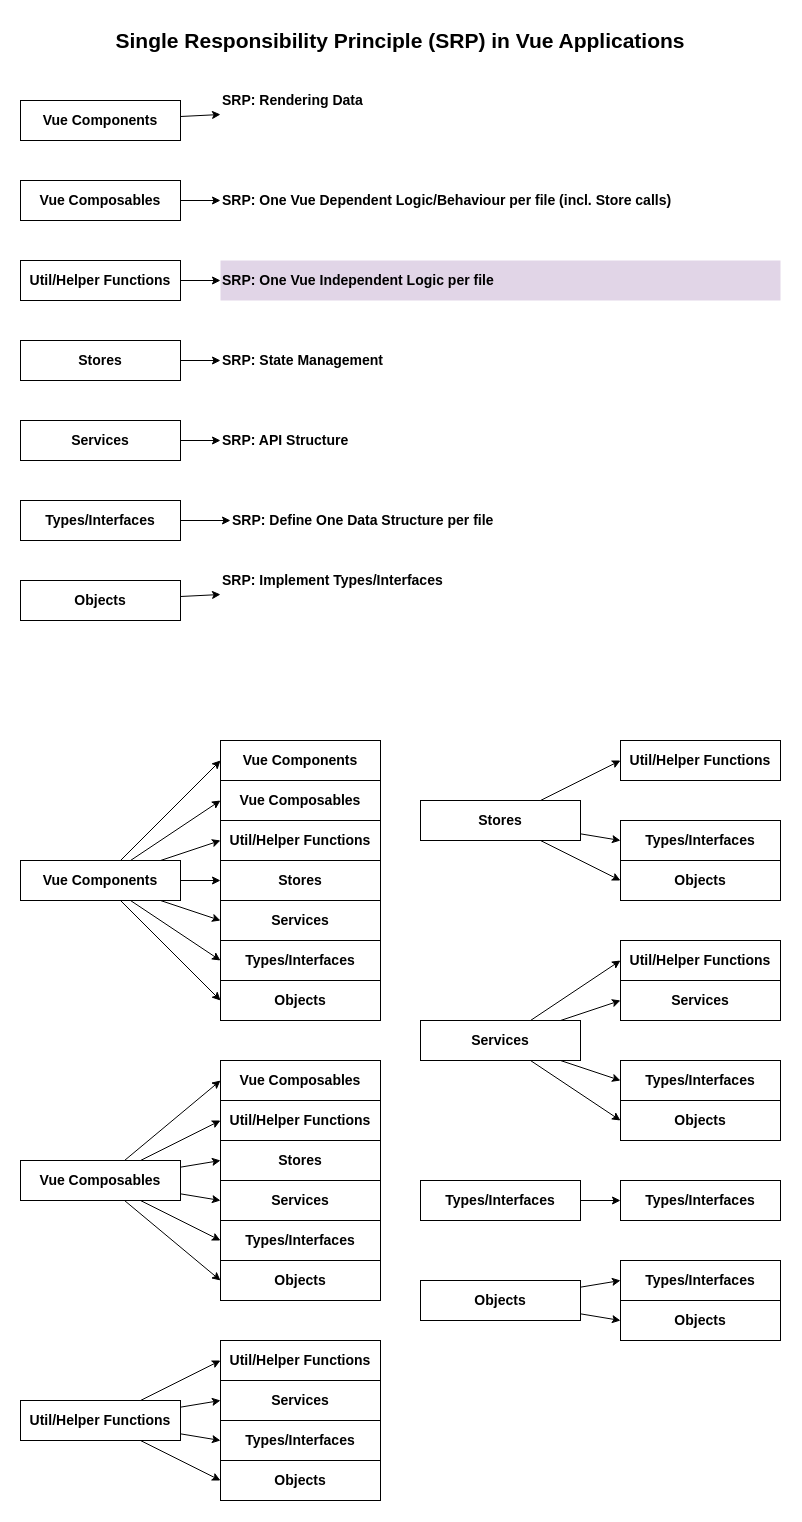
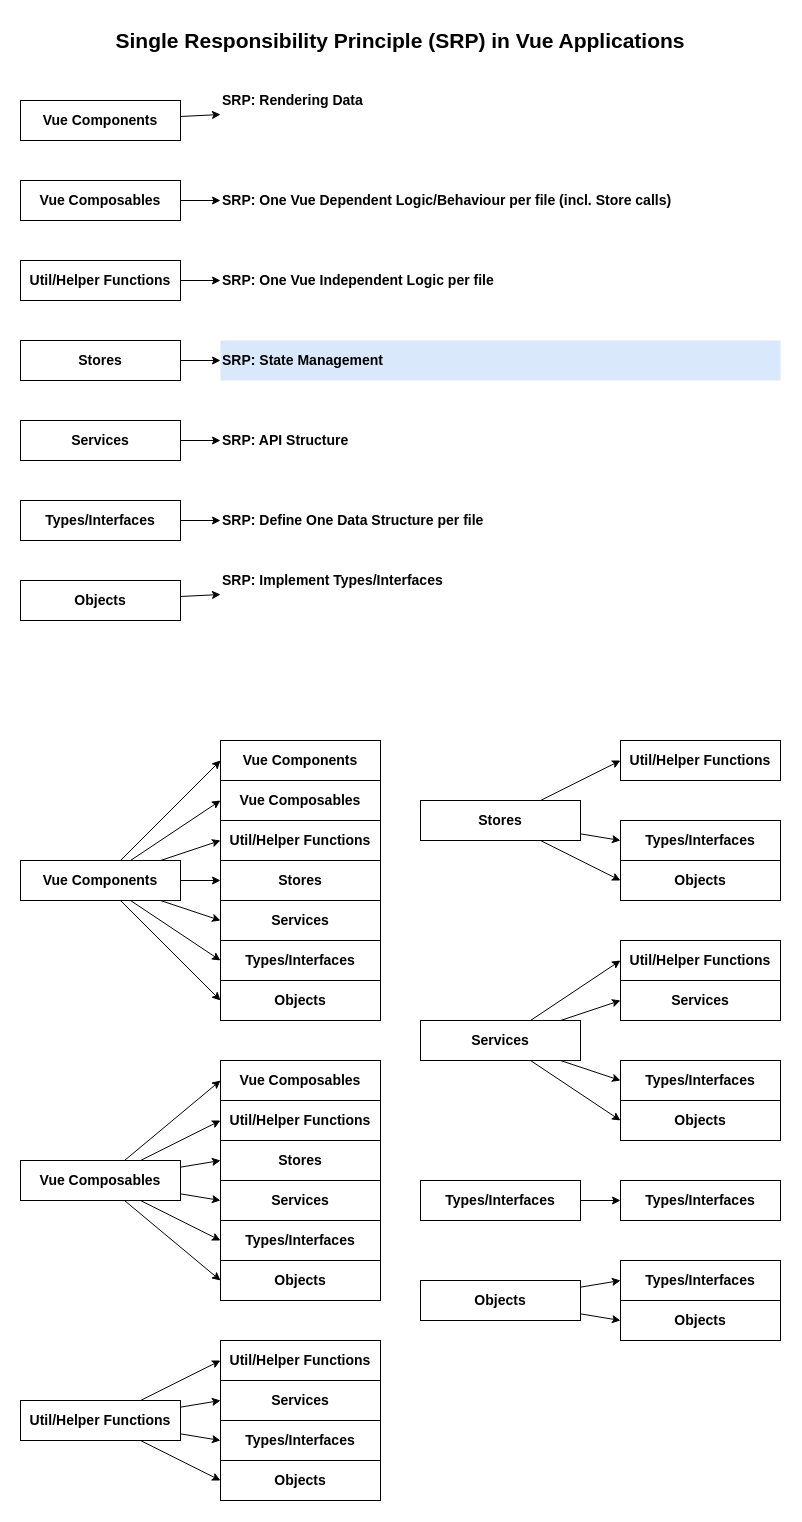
(501, 281) -> (501, 281)
(501, 361) -> (501, 361)
(511, 521) -> (501, 521)
